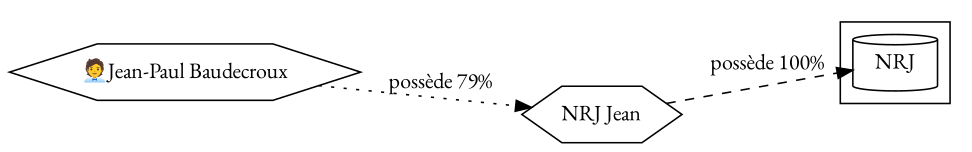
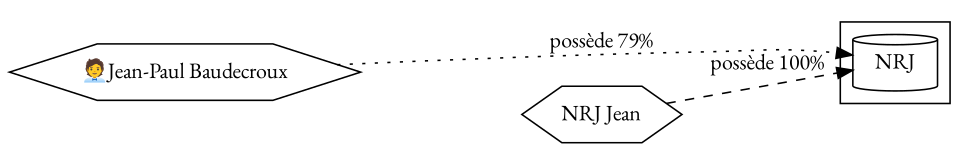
(417, 96) -> (587, 55)
